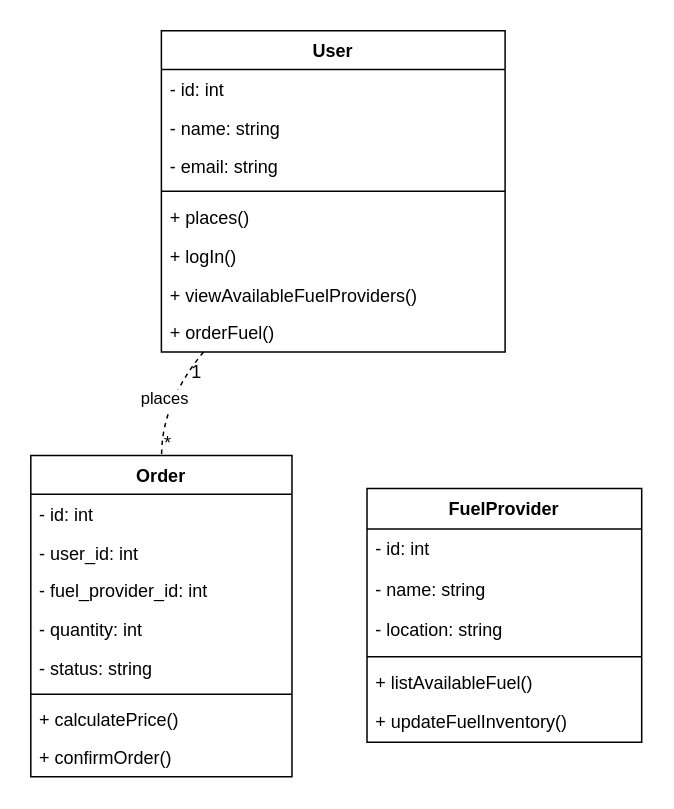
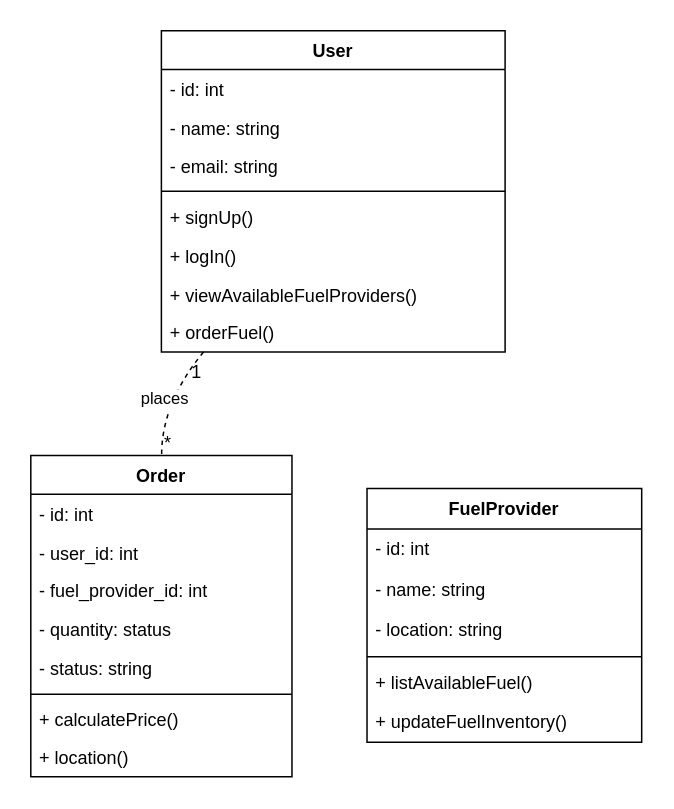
(215, 218) -> (215, 218)
(103, 630) -> (120, 630)
(115, 758) -> (92, 758)
